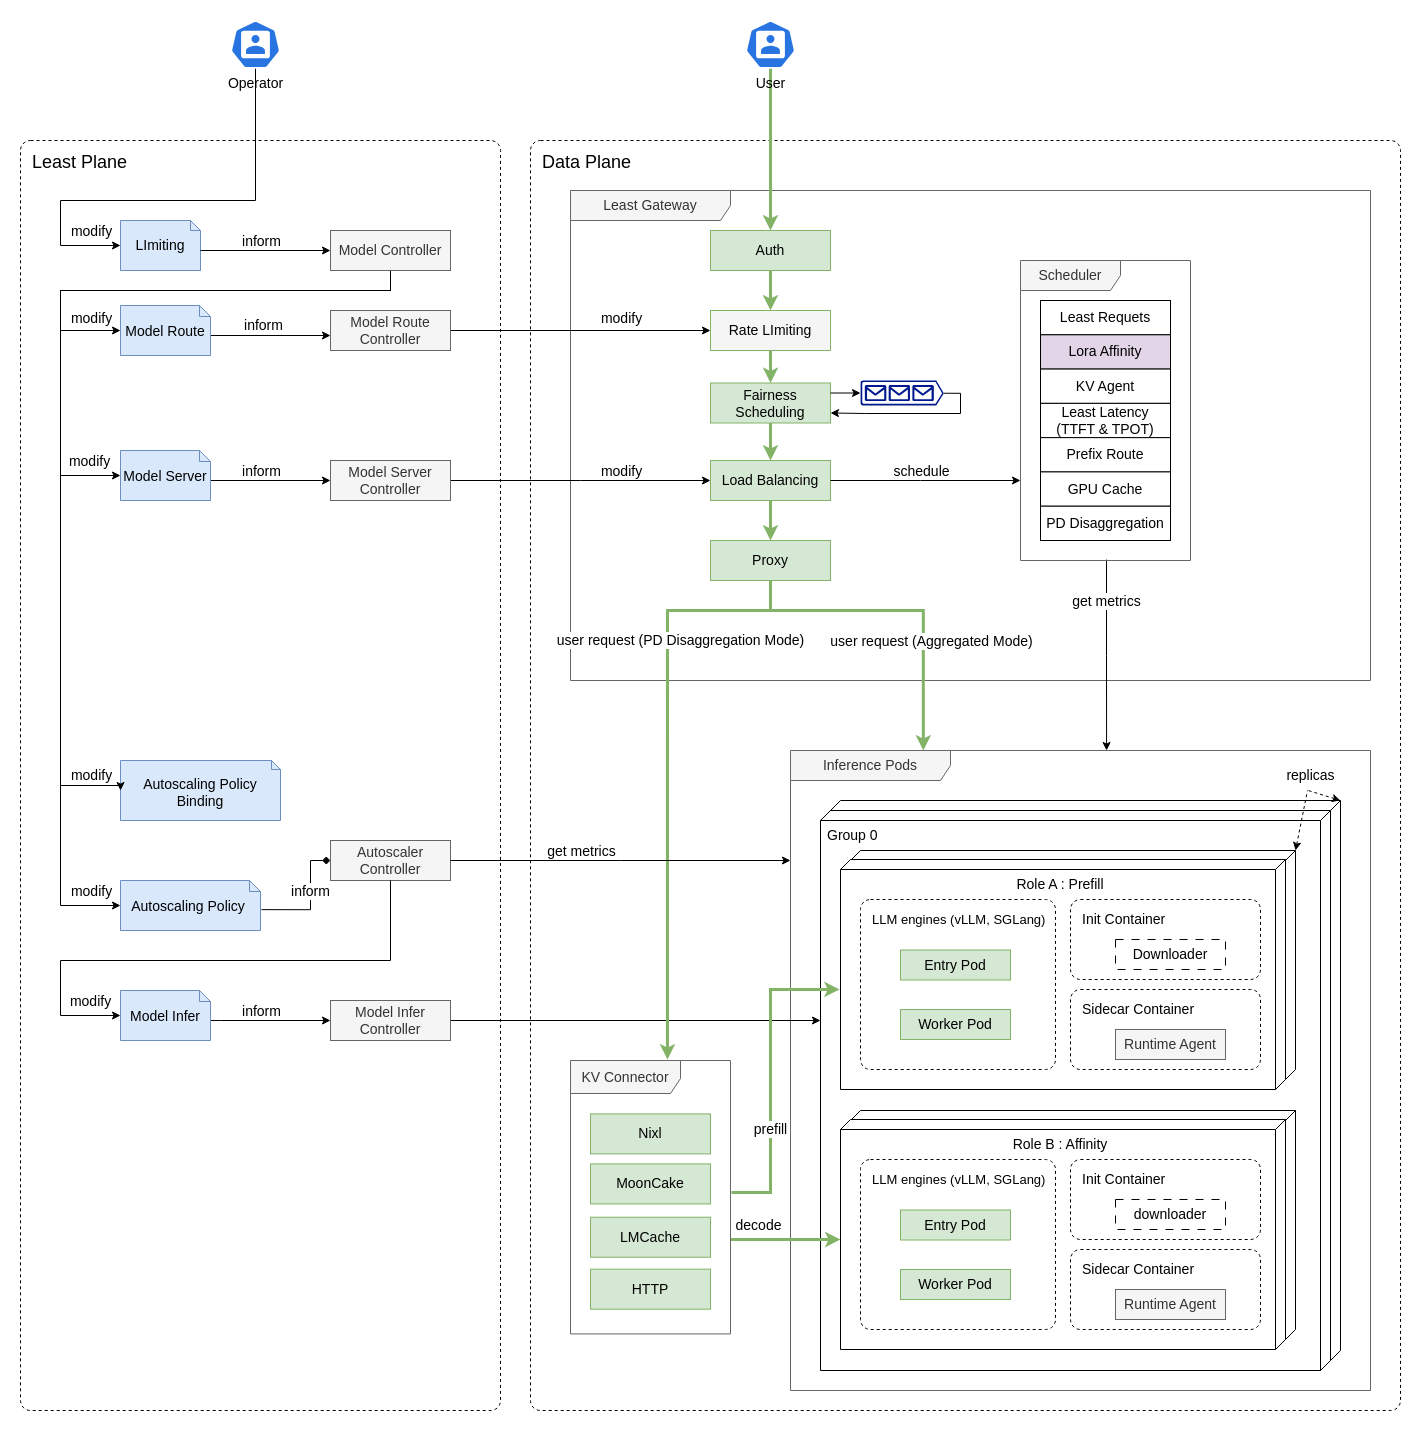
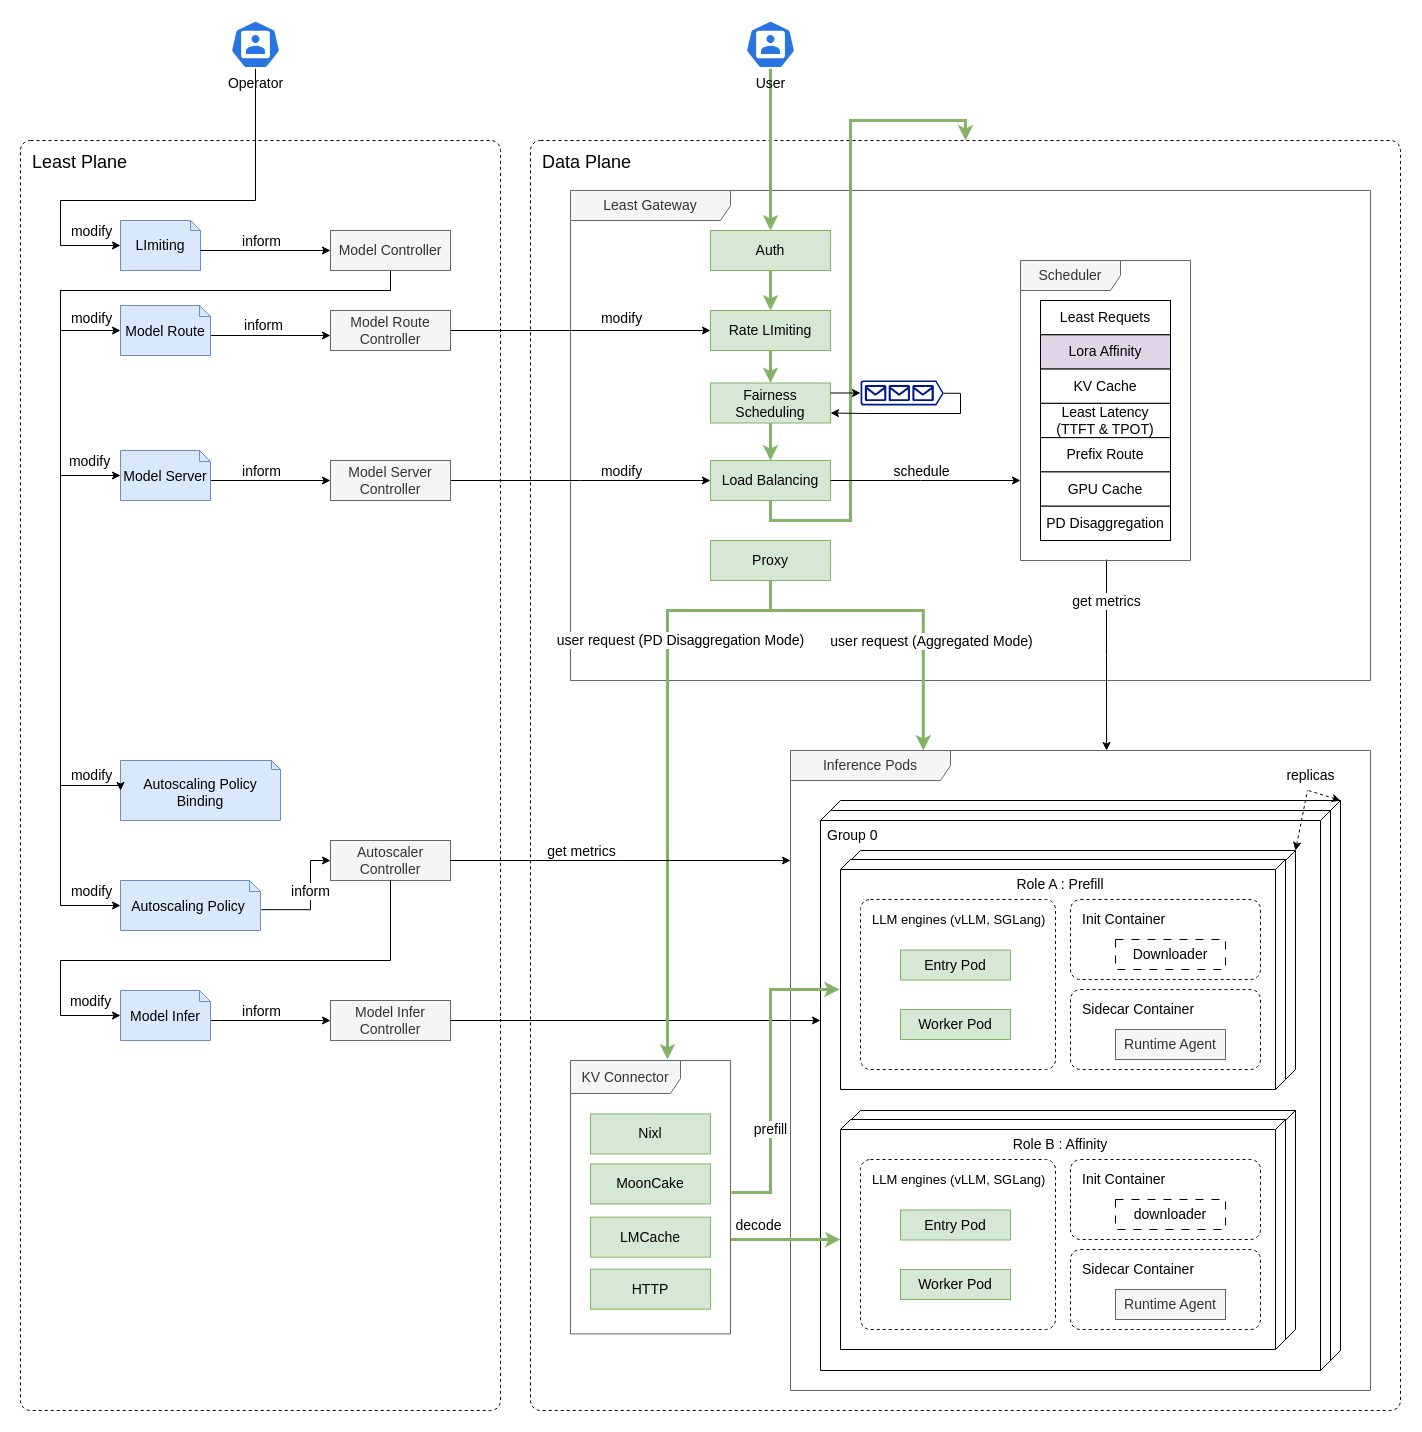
(771, 331) -> (771, 331)
(1106, 387) -> (1106, 387)
(771, 523) -> (851, 301)
(322, 861) -> (322, 861)
